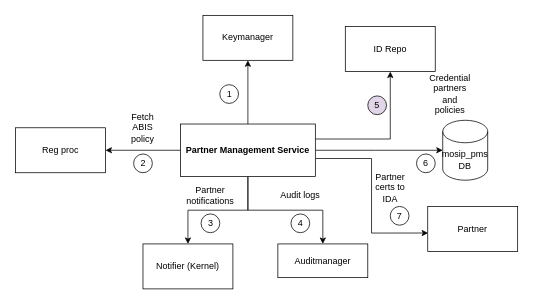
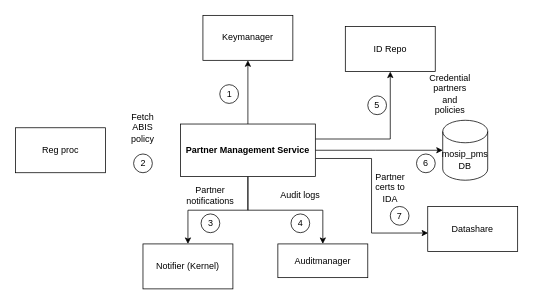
(377, 105) -> (377, 105)
(145, 150) -> none
(473, 229) -> (473, 229)
